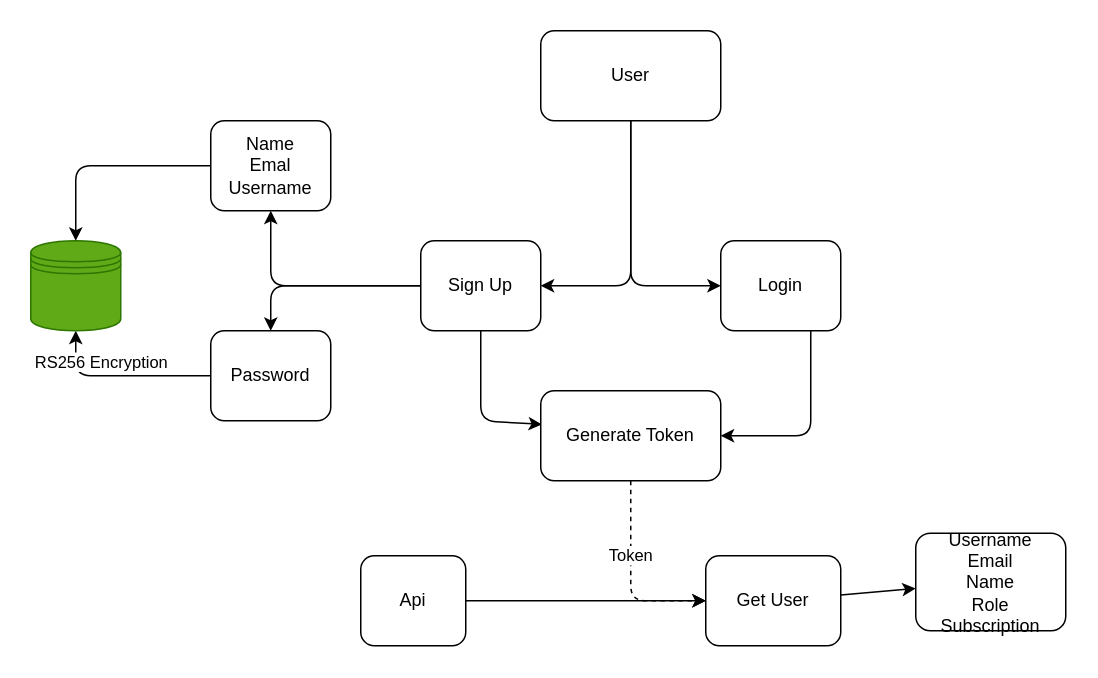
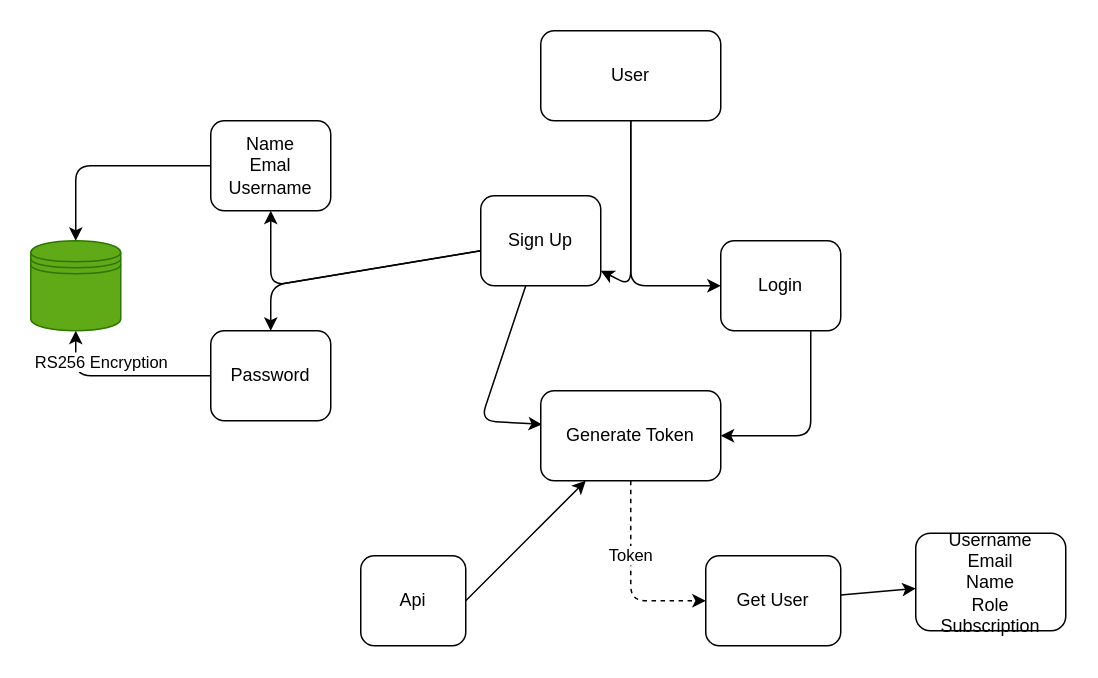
(481, 286) -> (541, 241)
(551, 601) -> (522, 544)
